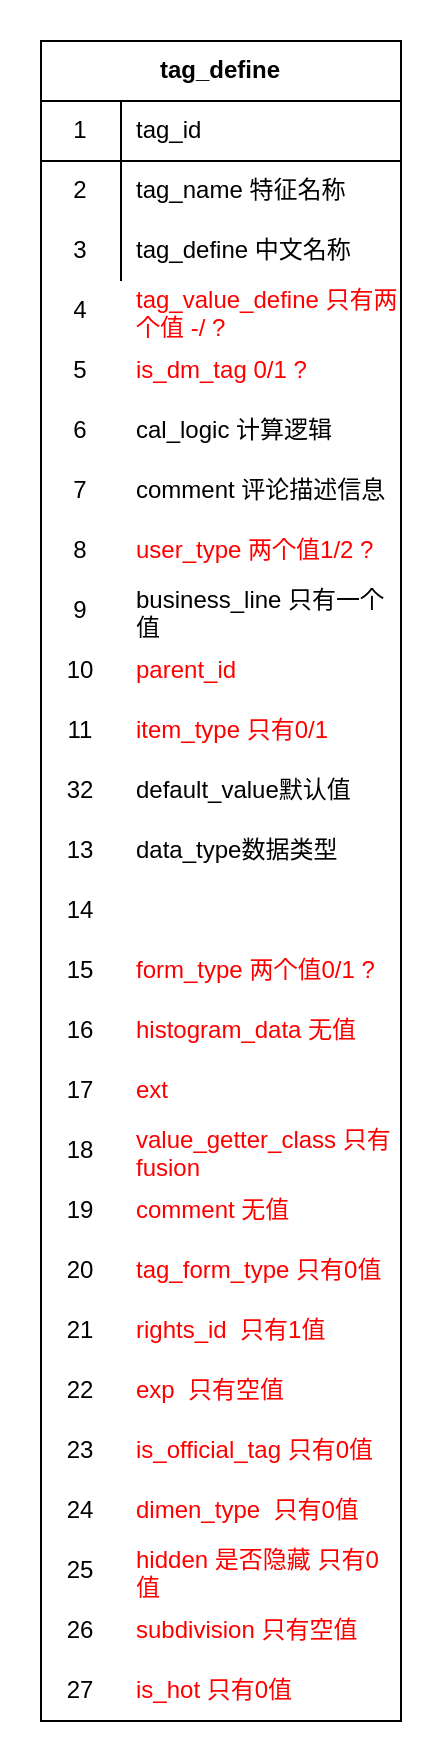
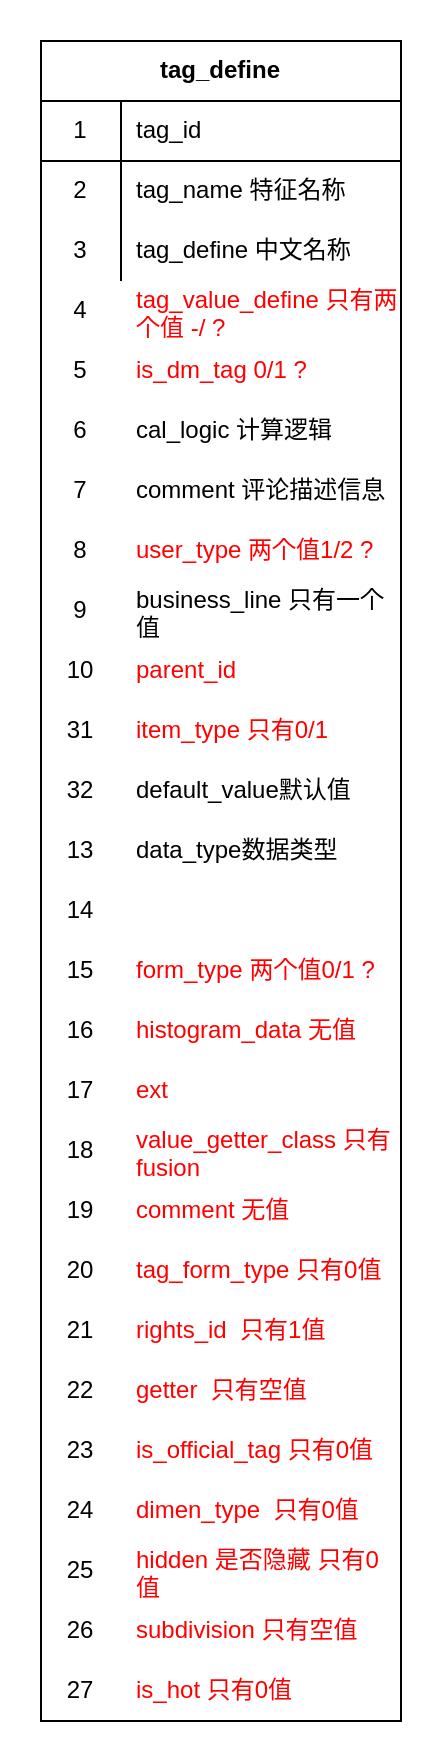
(81, 731) -> (81, 731)
(215, 1391) -> (236, 1391)
